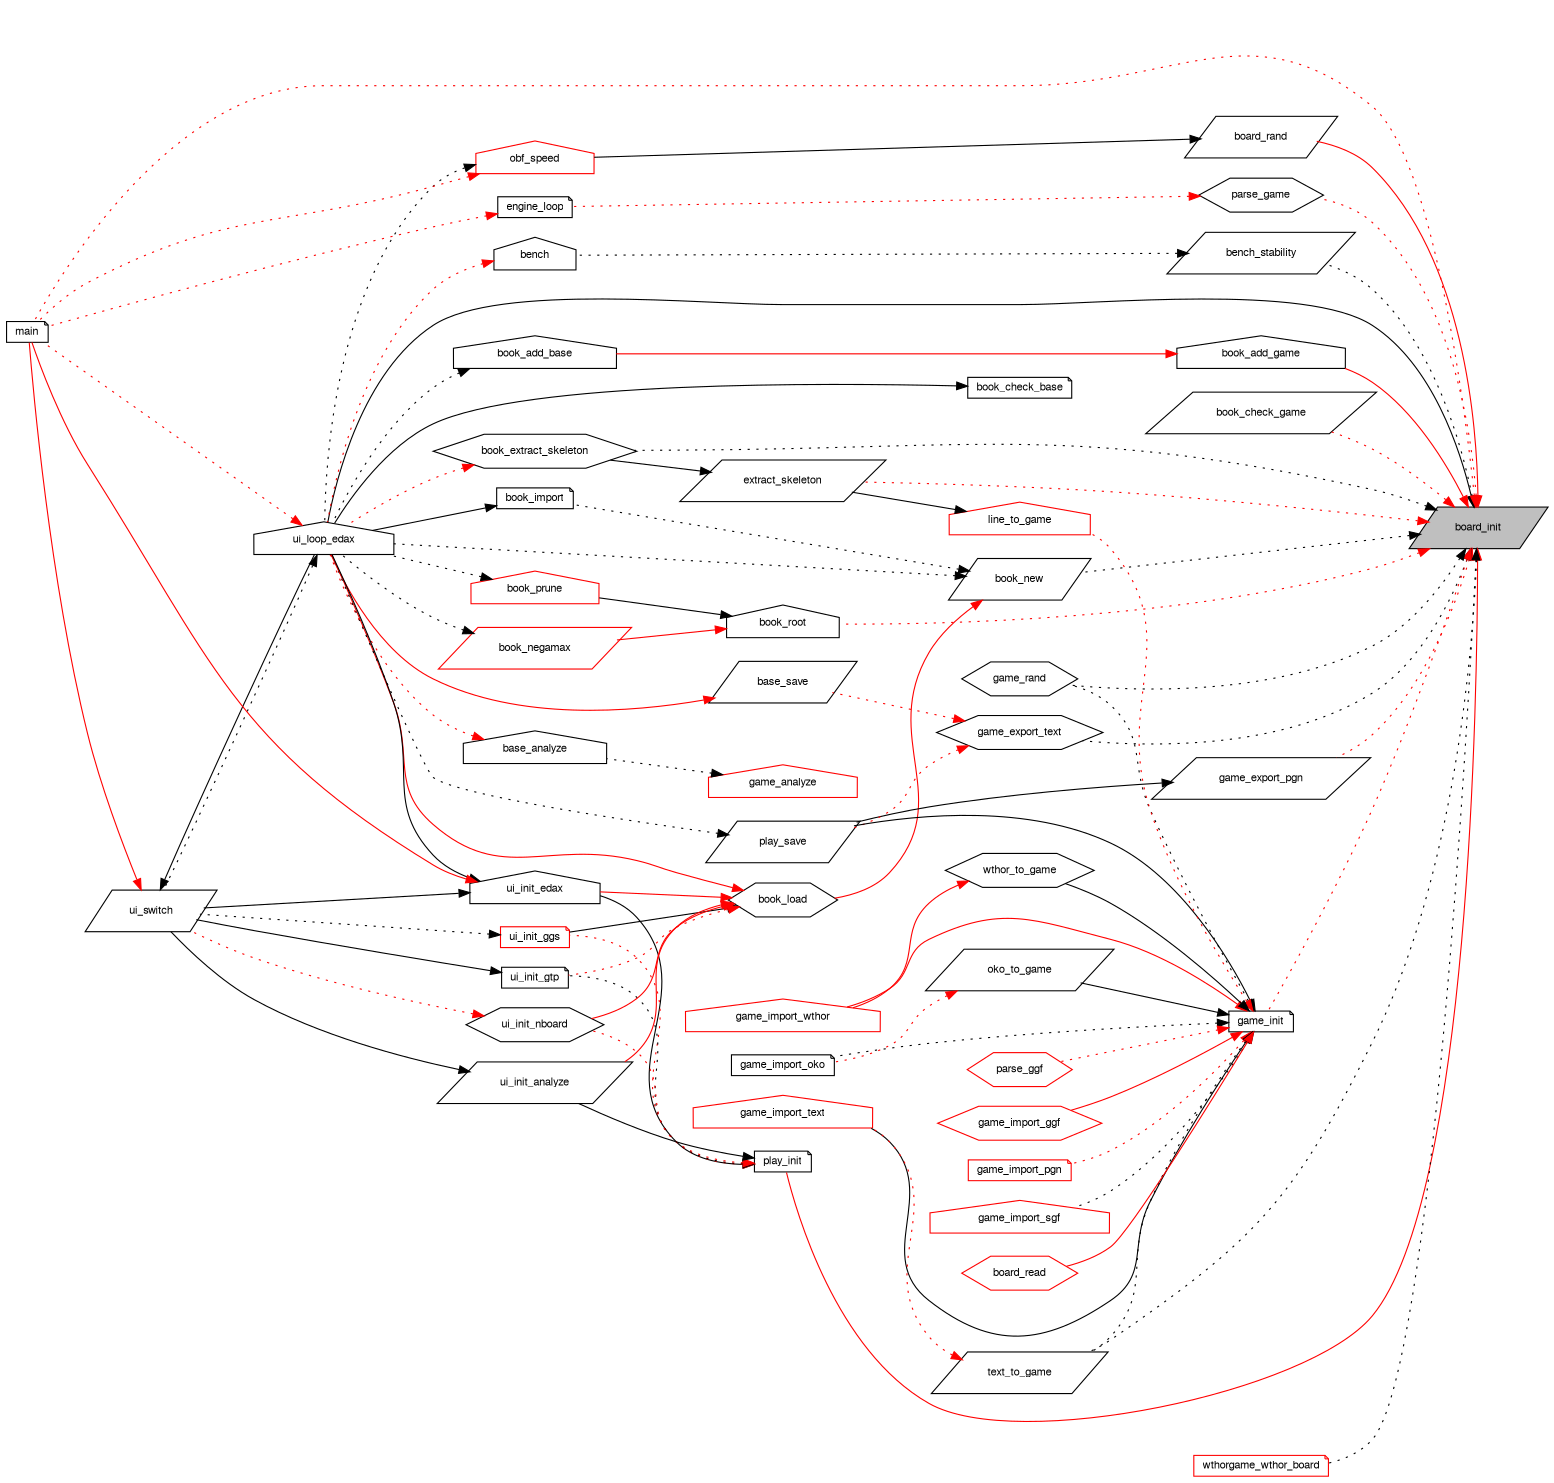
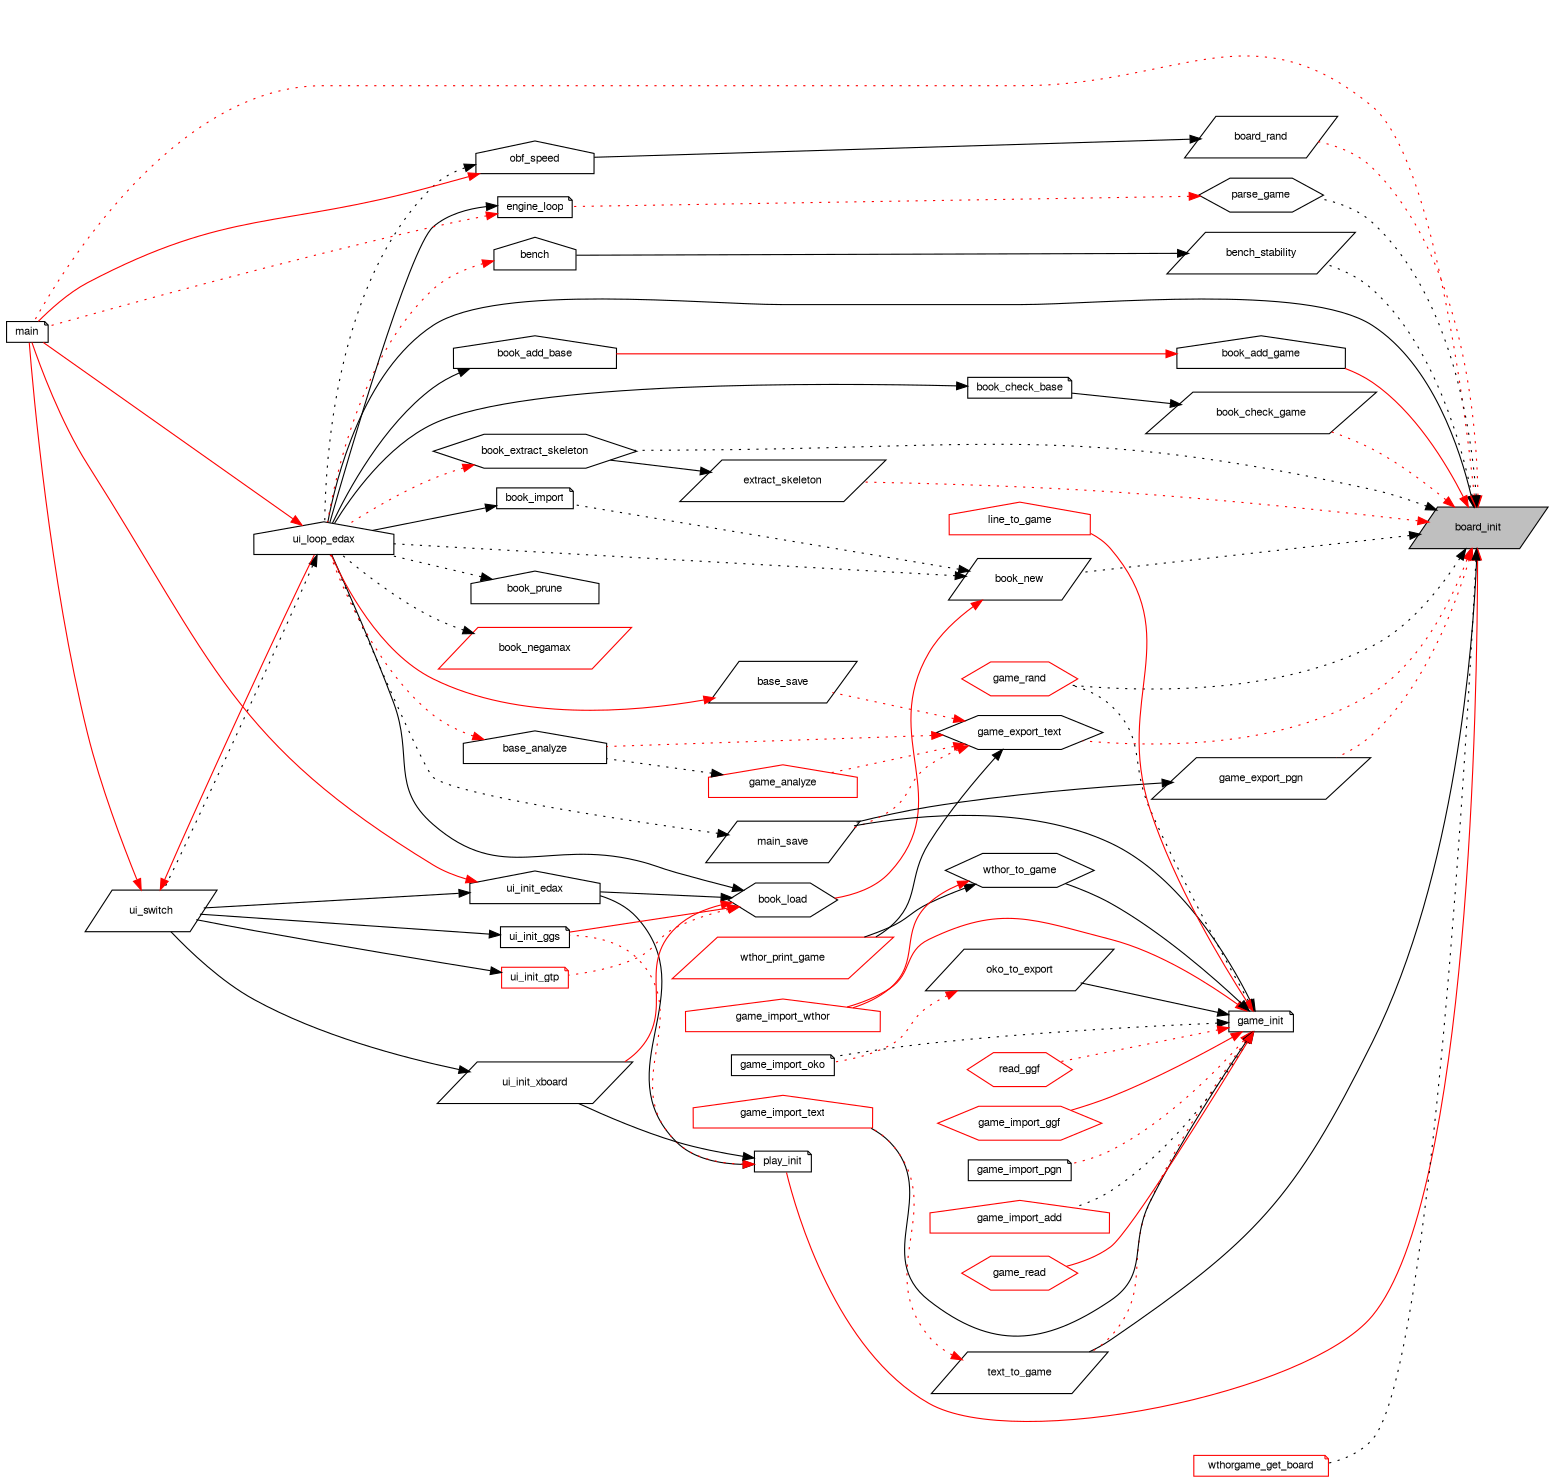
(535, 159) -> (535, 159)
(244, 225) -> (244, 225)
(877, 254) -> (877, 254)
(1438, 321) -> (1438, 321)
(1460, 342) -> (1460, 342)
none -> (1121, 398)
(168, 431) -> (168, 431)
(384, 437) -> (384, 437)
(904, 501) -> none
(535, 589) -> (535, 589)
(783, 623) -> none
(1020, 679) -> (1020, 679)
(238, 717) -> (238, 717)
(1312, 720) -> (1312, 720)
(1139, 732) -> (1139, 732)
none -> (769, 741)
none -> (892, 760)
(1380, 791) -> none
(407, 806) -> (387, 336)
(442, 830) -> (442, 830)
(783, 842) -> (783, 842)
(661, 895) -> (661, 895)
(649, 920) -> (649, 920)
(345, 924) -> (345, 924)
(535, 937) -> (535, 937)
none -> (783, 958)
(1020, 970) -> (1020, 970)
(535, 978) -> (535, 978)
(647, 1011) -> none
(1386, 1011) -> (1386, 1011)
(535, 1025) -> none
(1020, 1070) -> (1020, 1070)
(535, 1083) -> (535, 1083)
(1020, 1170) -> (1020, 1170)
(1154, 1193) -> (1154, 1193)
(1020, 1218) -> (1020, 1218)
(1020, 1273) -> (1020, 1273)
(1261, 1466) -> (1261, 1466)
